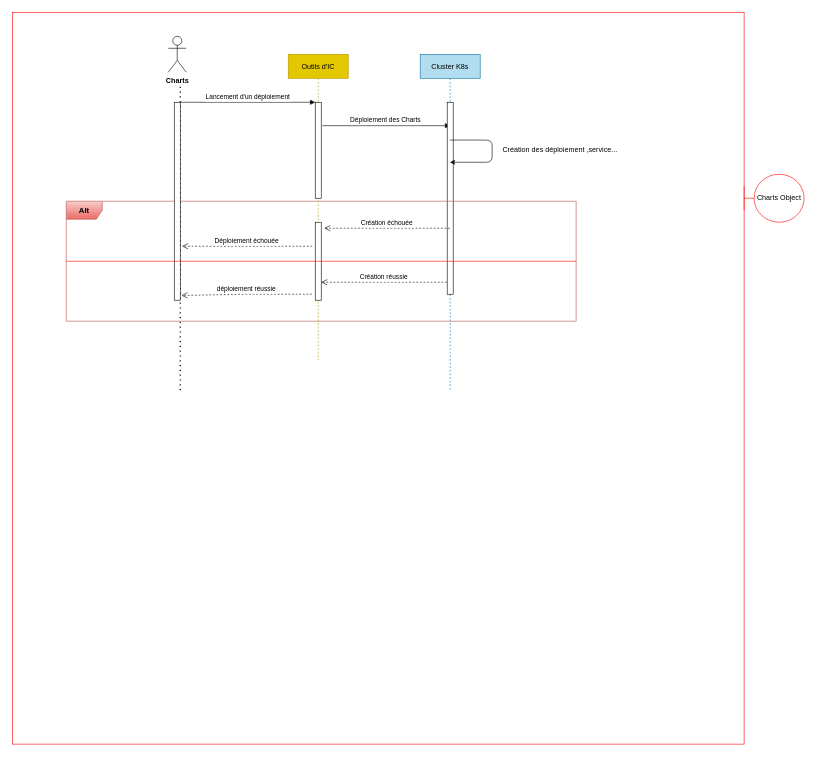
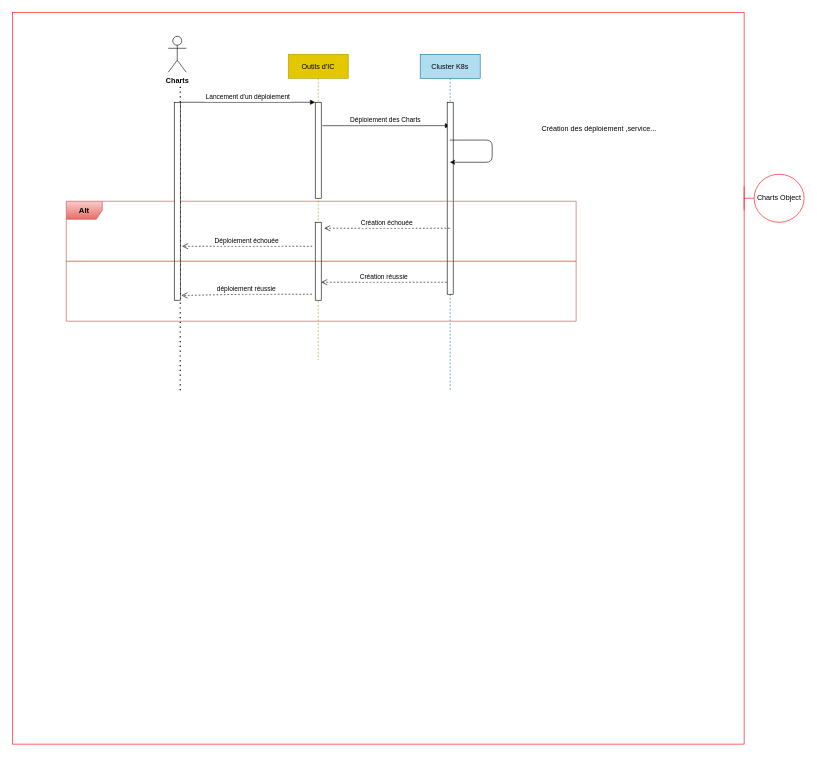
(555, 150) -> (594, 129)
